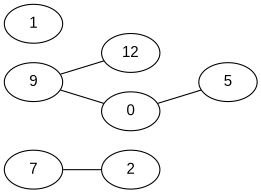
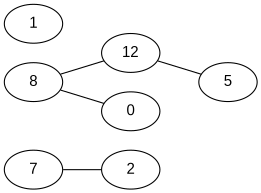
(33, 82) -> (33, 82)
(180, 97) -> (180, 68)
